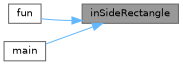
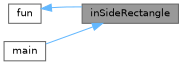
(57, 20) -> (67, 7)
